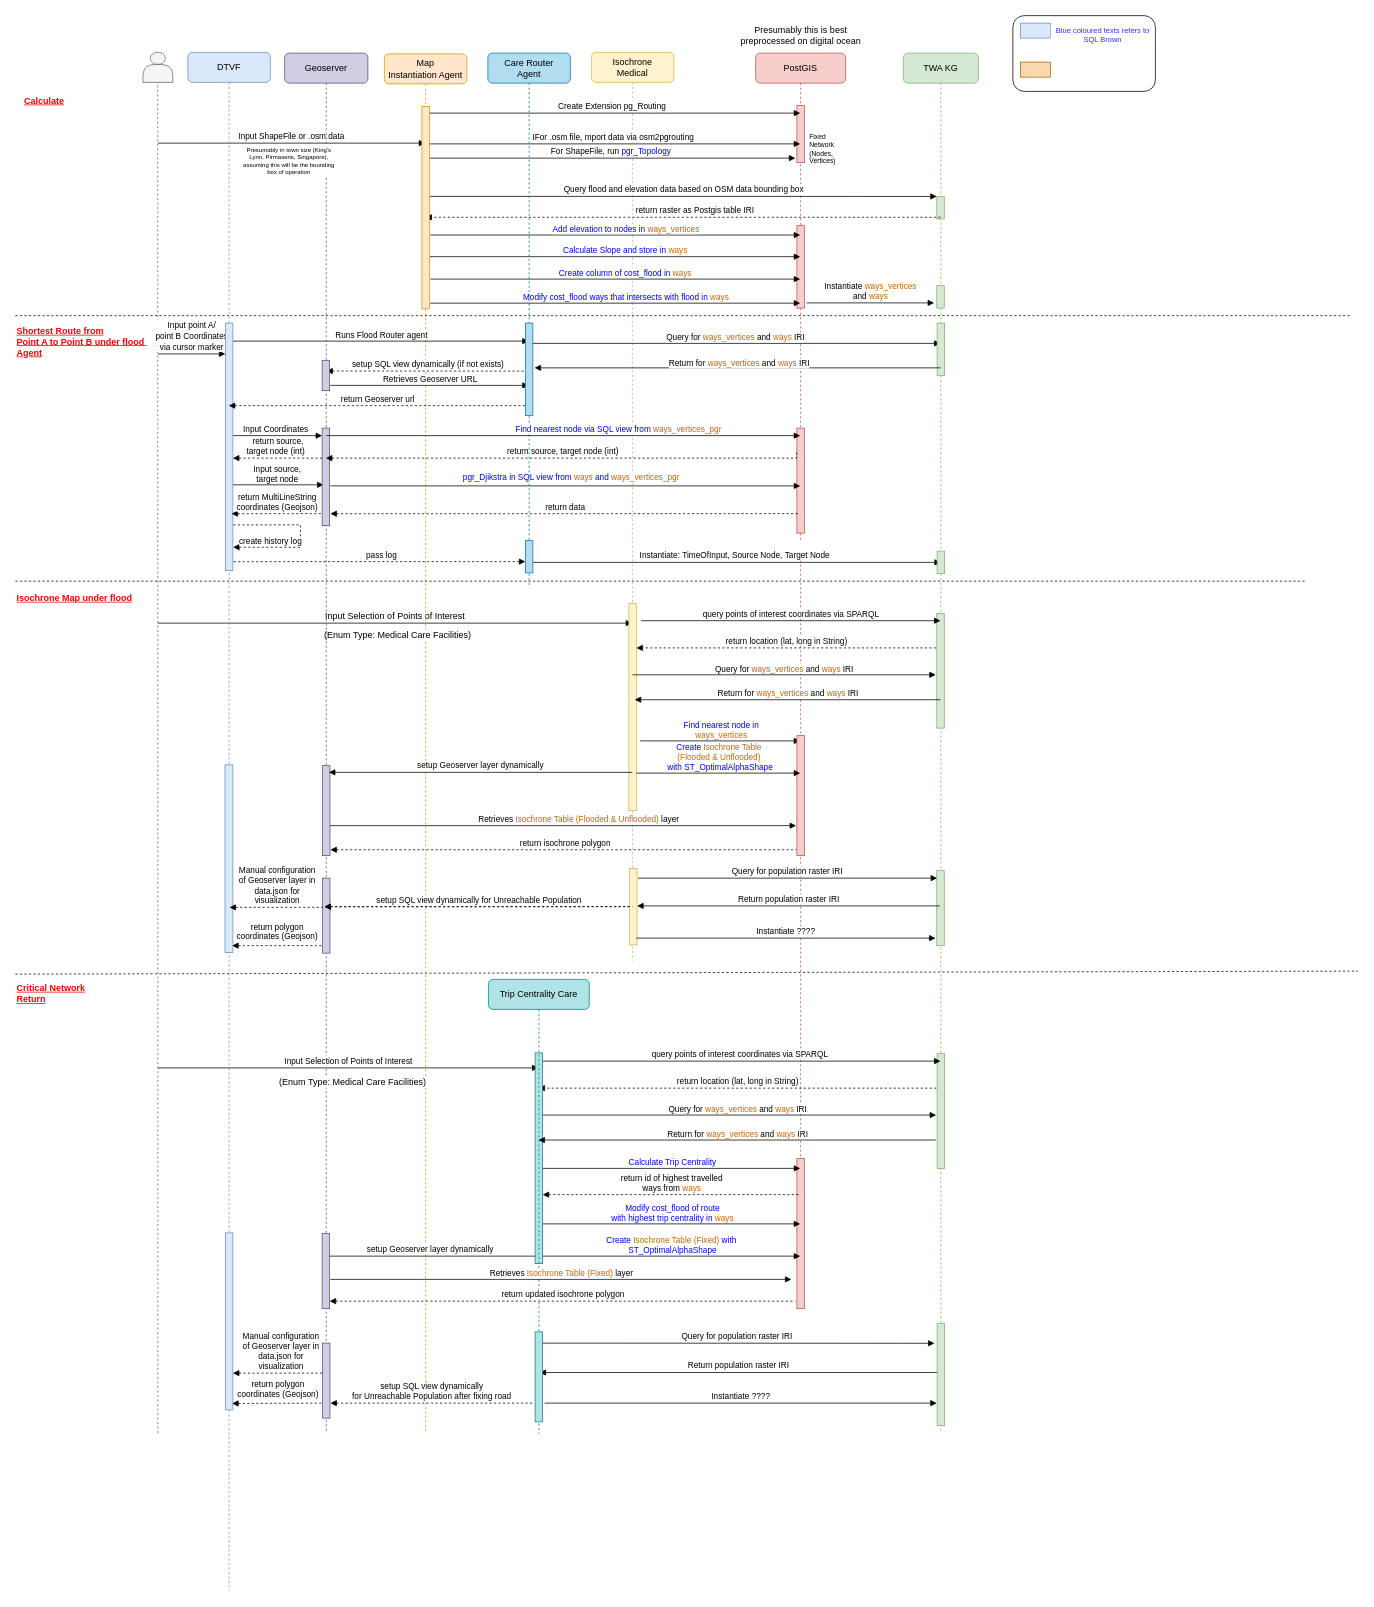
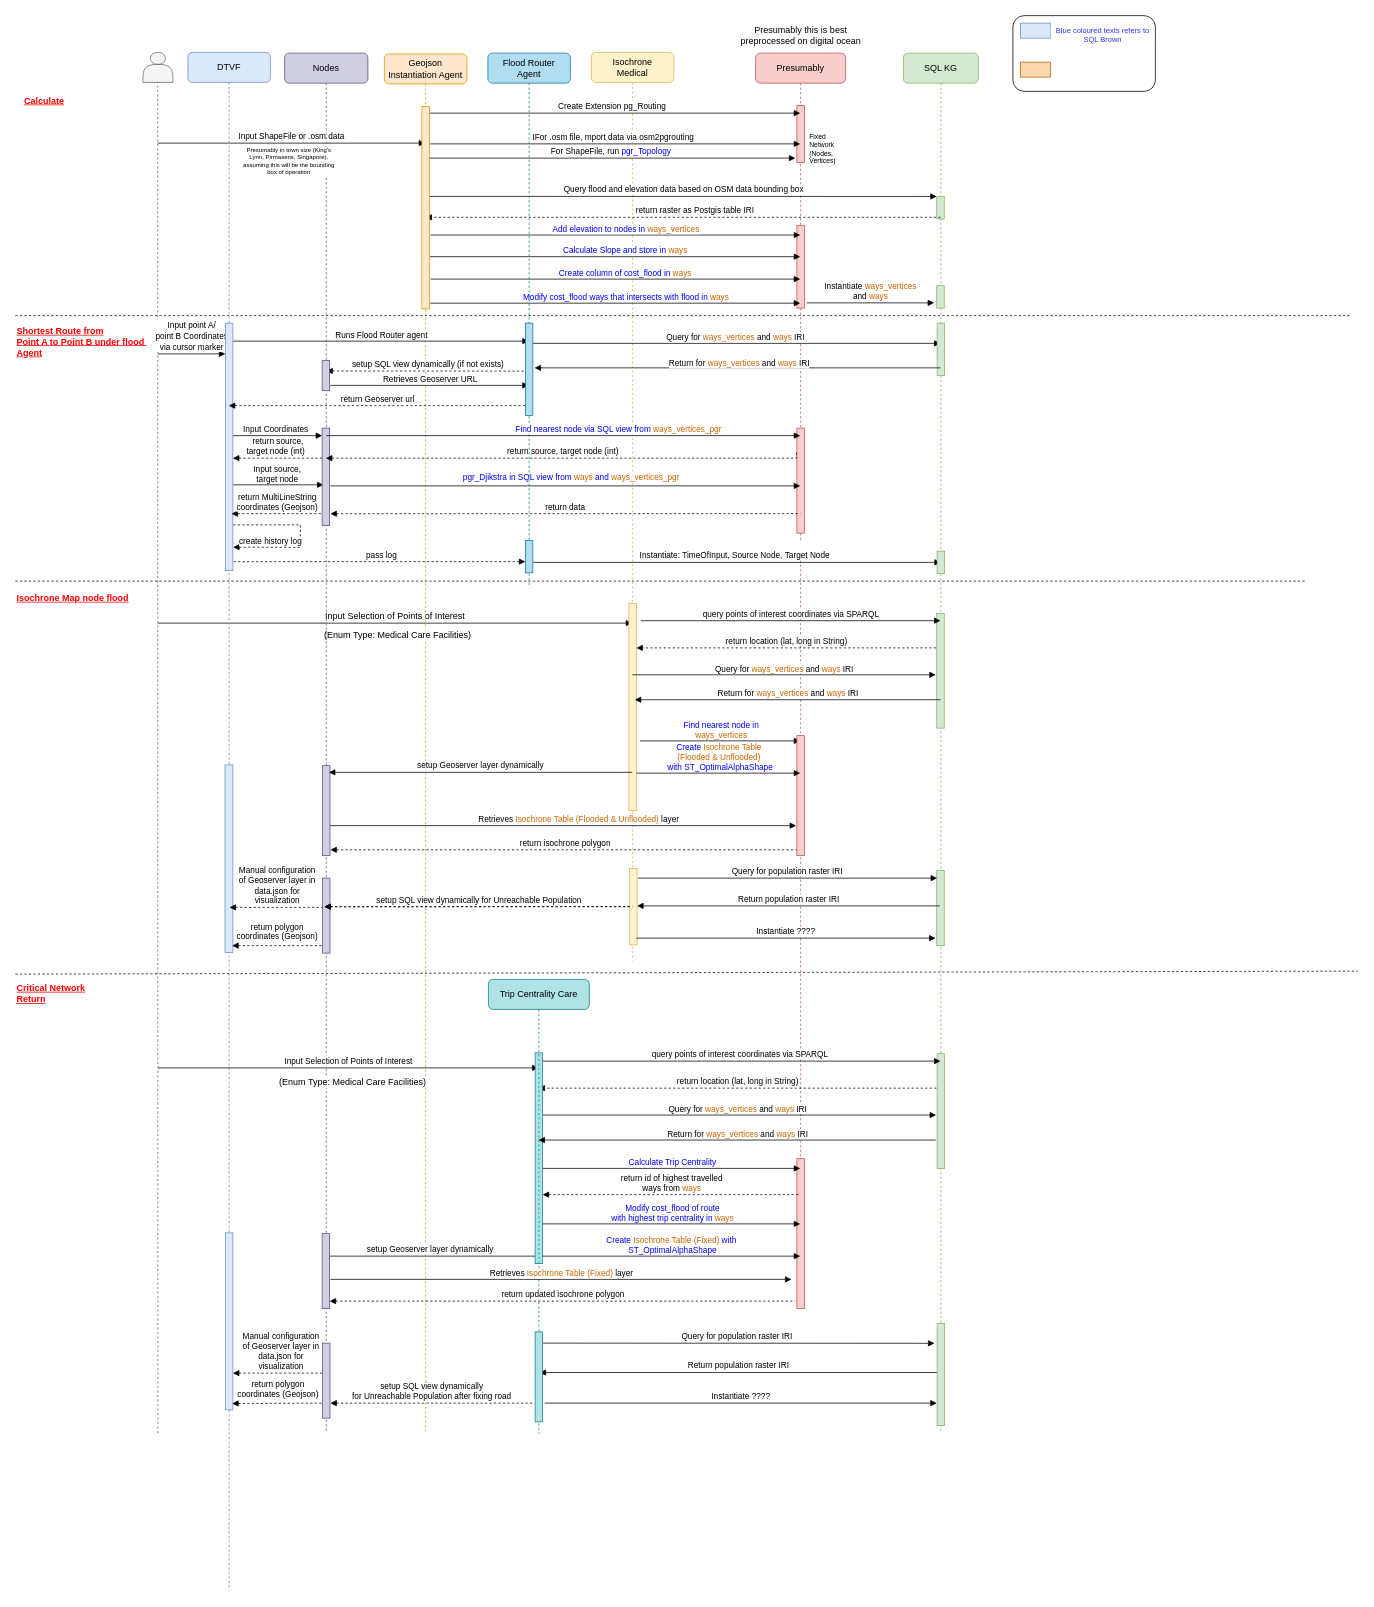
(326, 68) -> (326, 68)
(529, 68) -> (529, 68)
(801, 68) -> (801, 68)
(941, 68) -> (941, 68)
(426, 69) -> (426, 69)
(75, 598) -> (73, 598)
